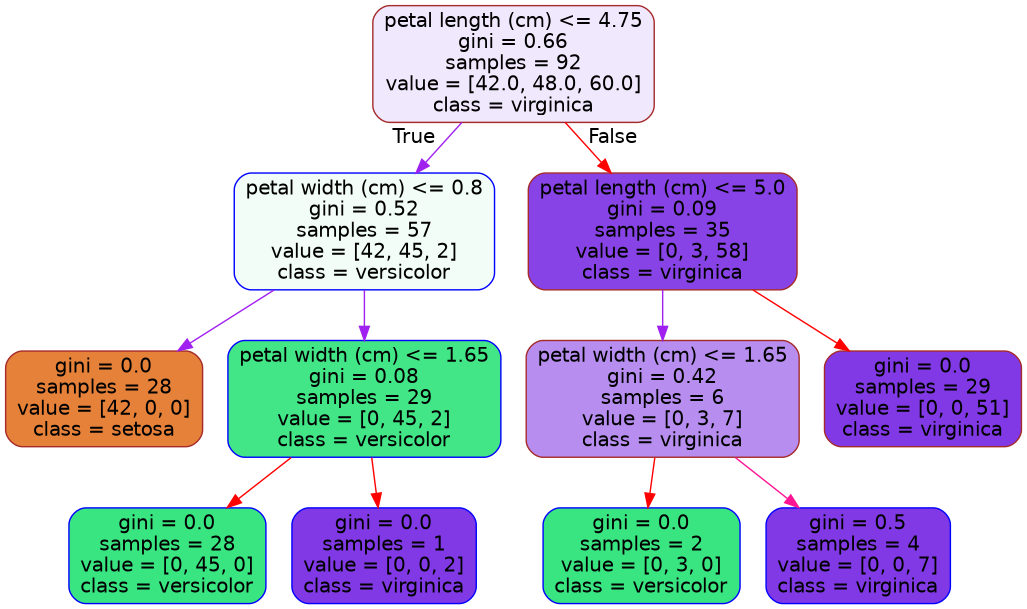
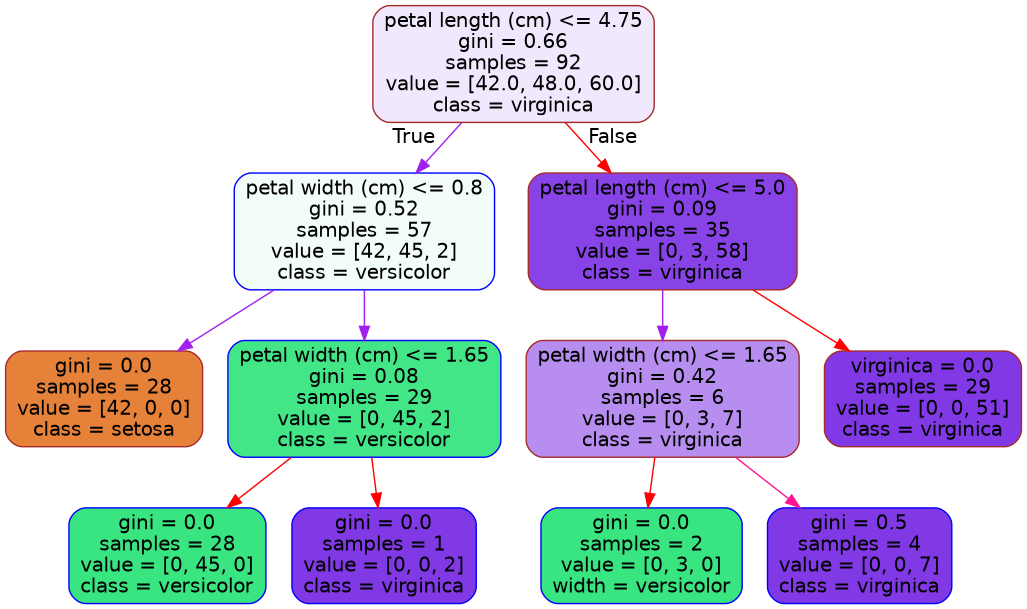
(923, 399) -> (923, 399)
(642, 556) -> (642, 556)
